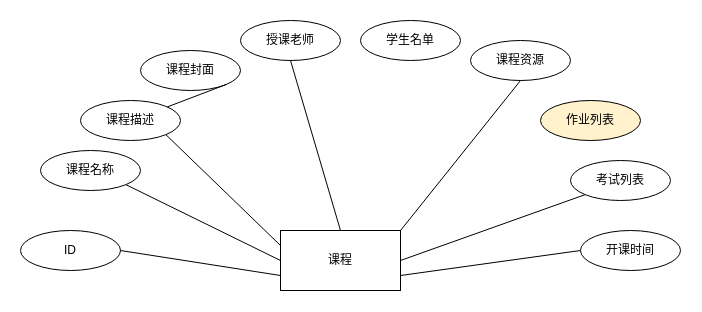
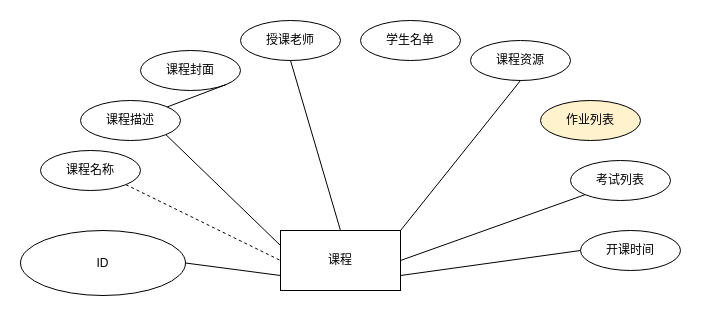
(202, 222) -> (202, 222)
(71, 251) -> (103, 263)
